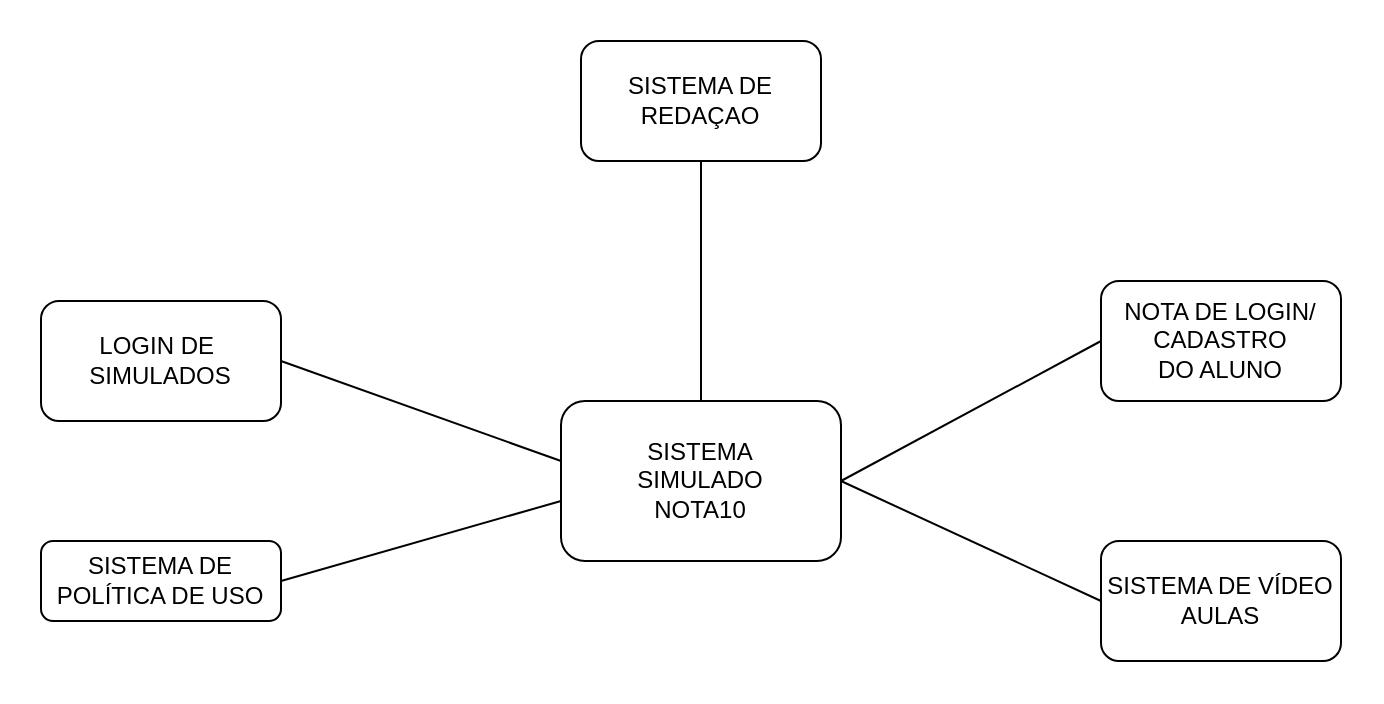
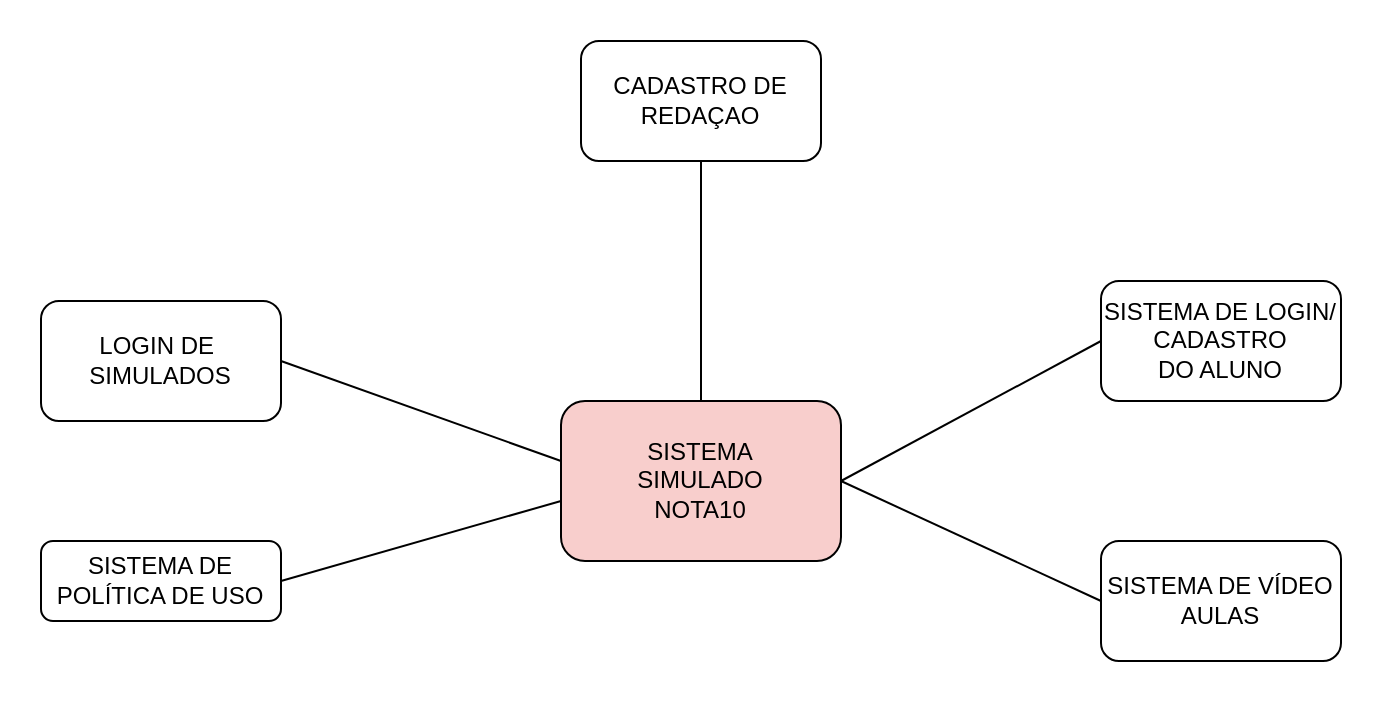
(701, 101) -> (701, 101)
(1221, 341) -> (1221, 341)
(701, 481) -> (701, 481)
